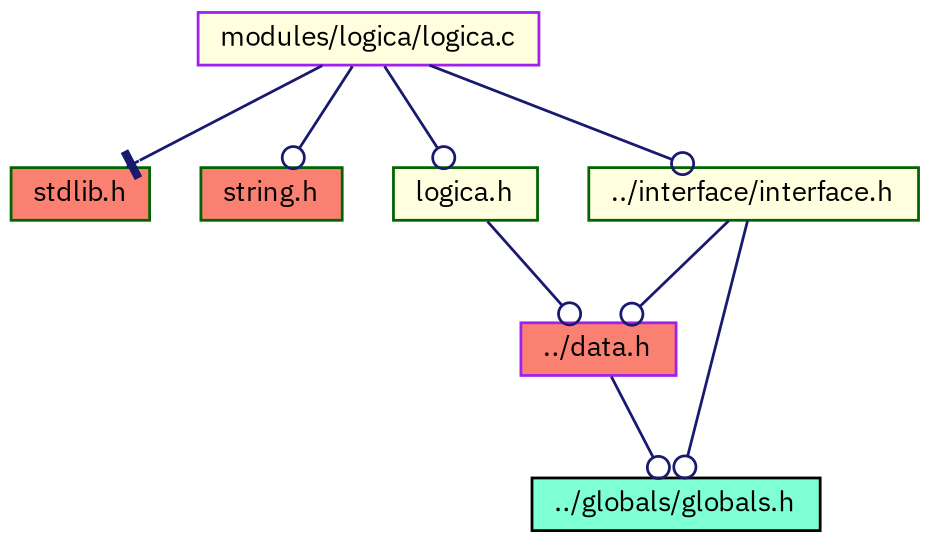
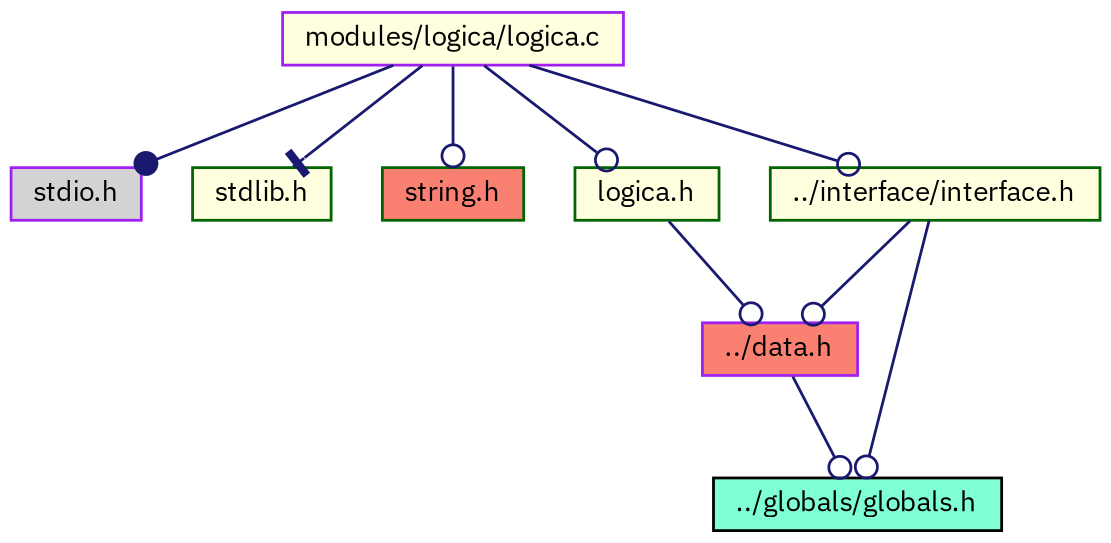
none -> (76, 194)
(80, 194) -> (262, 194)
